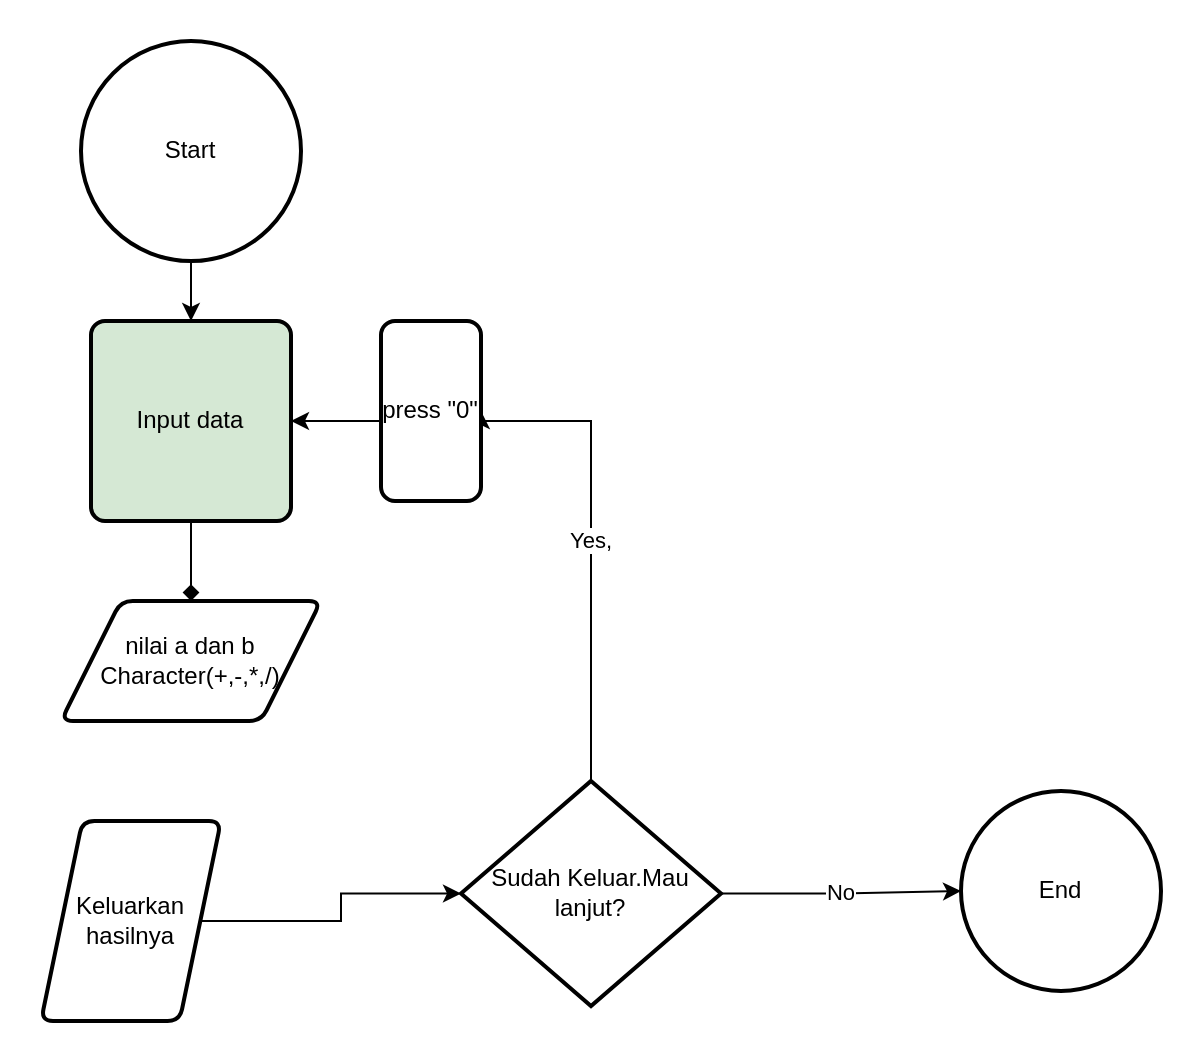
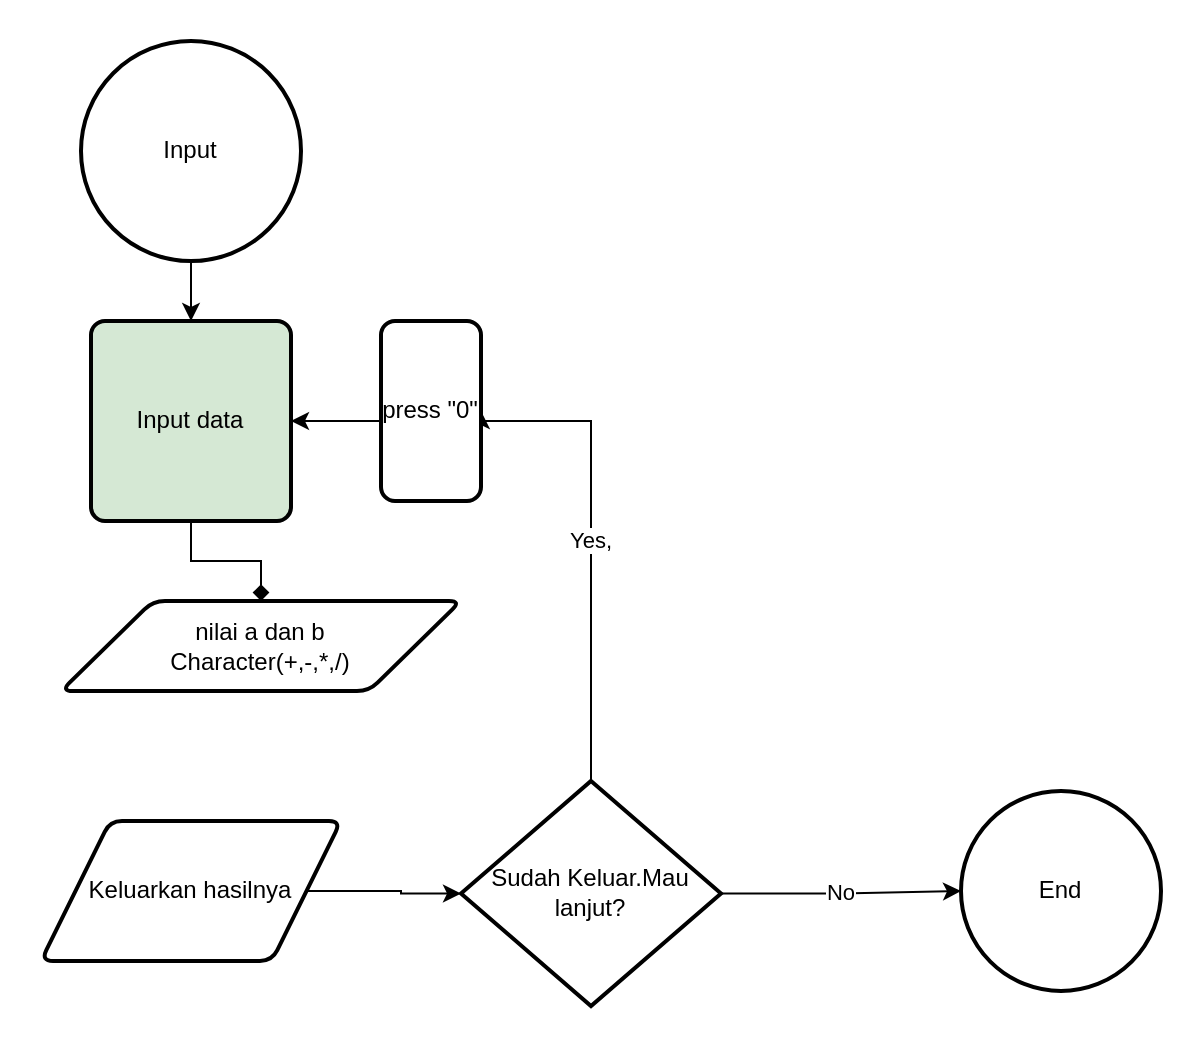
(191, 151) -> (191, 151)
(191, 661) -> (261, 646)
(131, 921) -> (191, 891)
